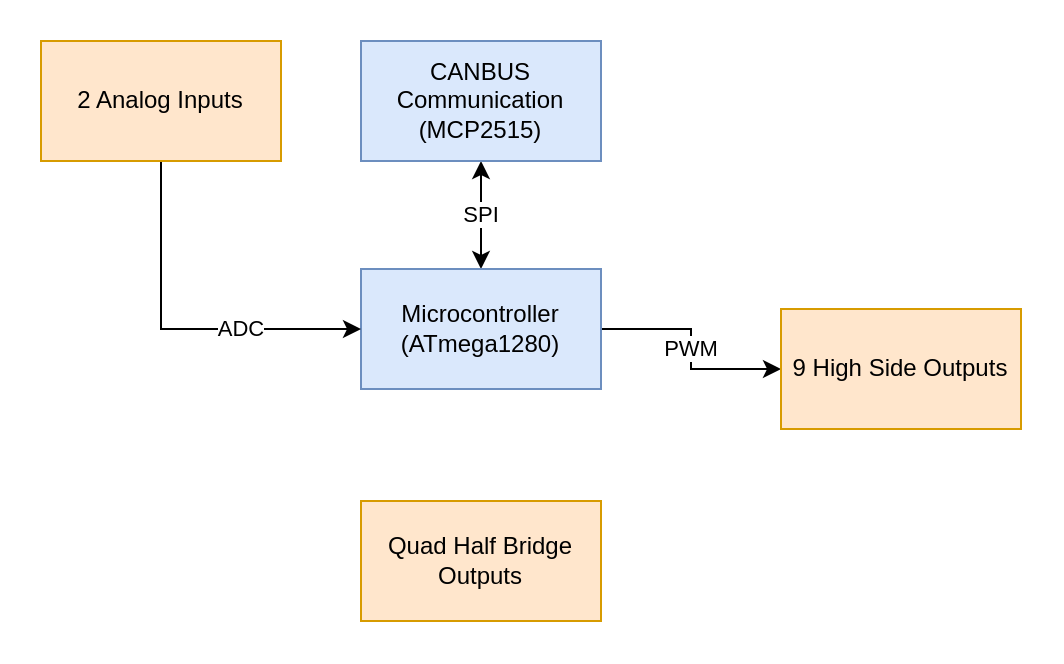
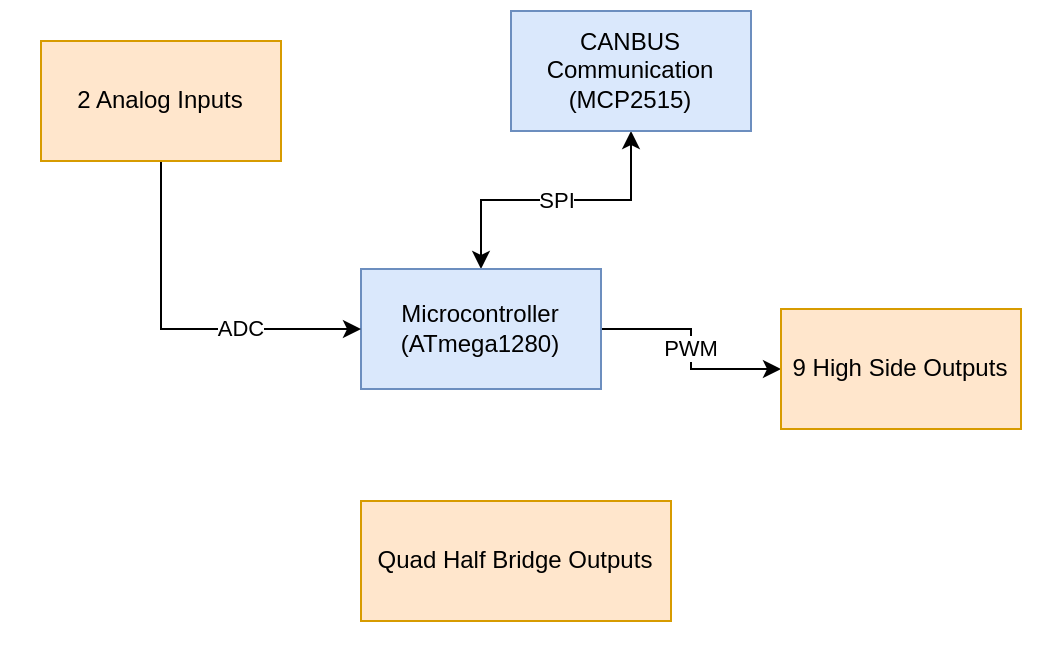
(481, 101) -> (631, 71)
(481, 561) -> (516, 561)
